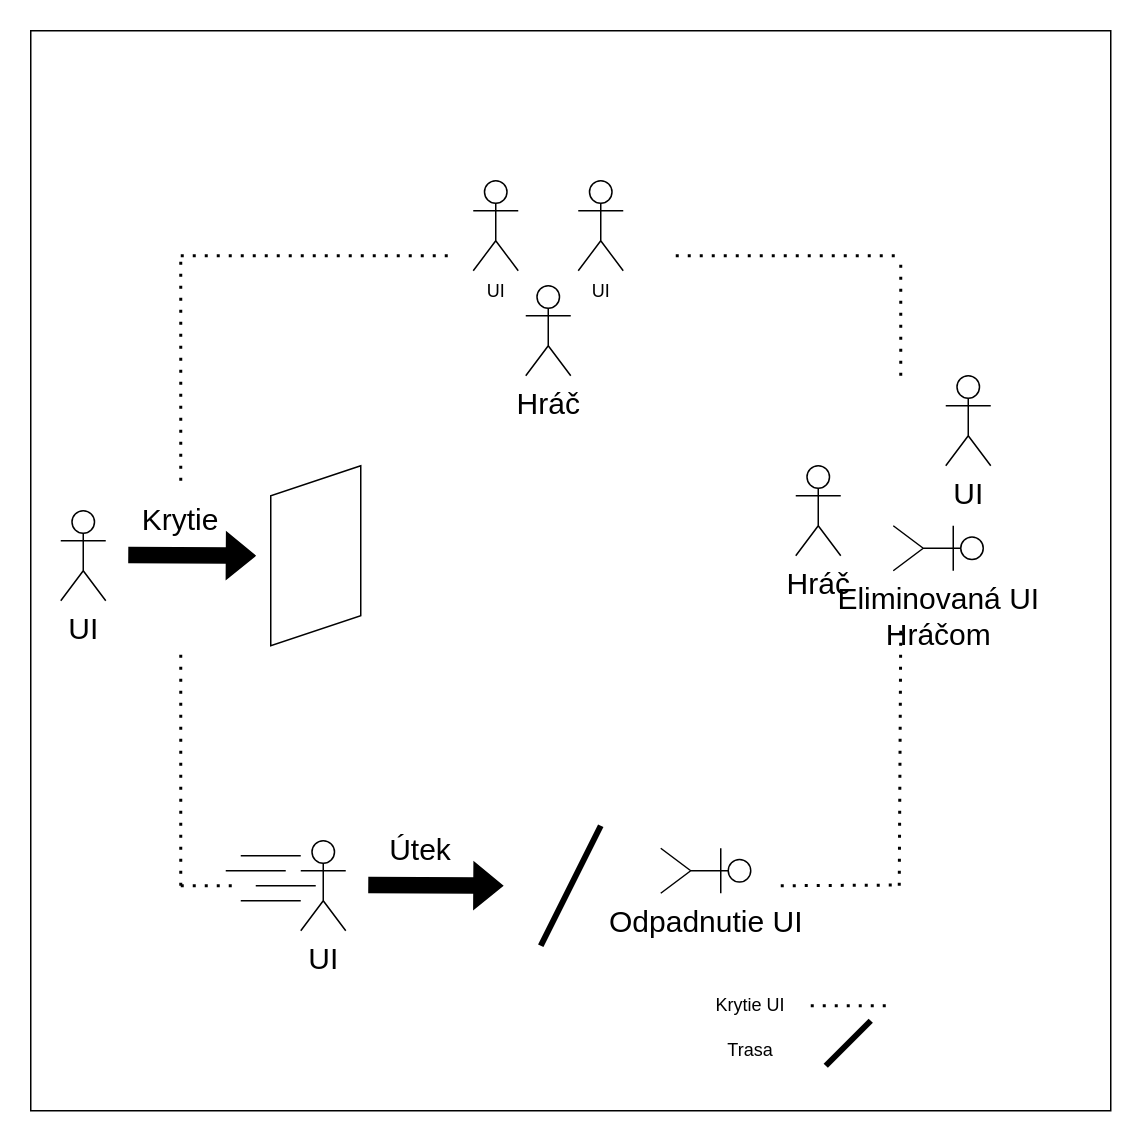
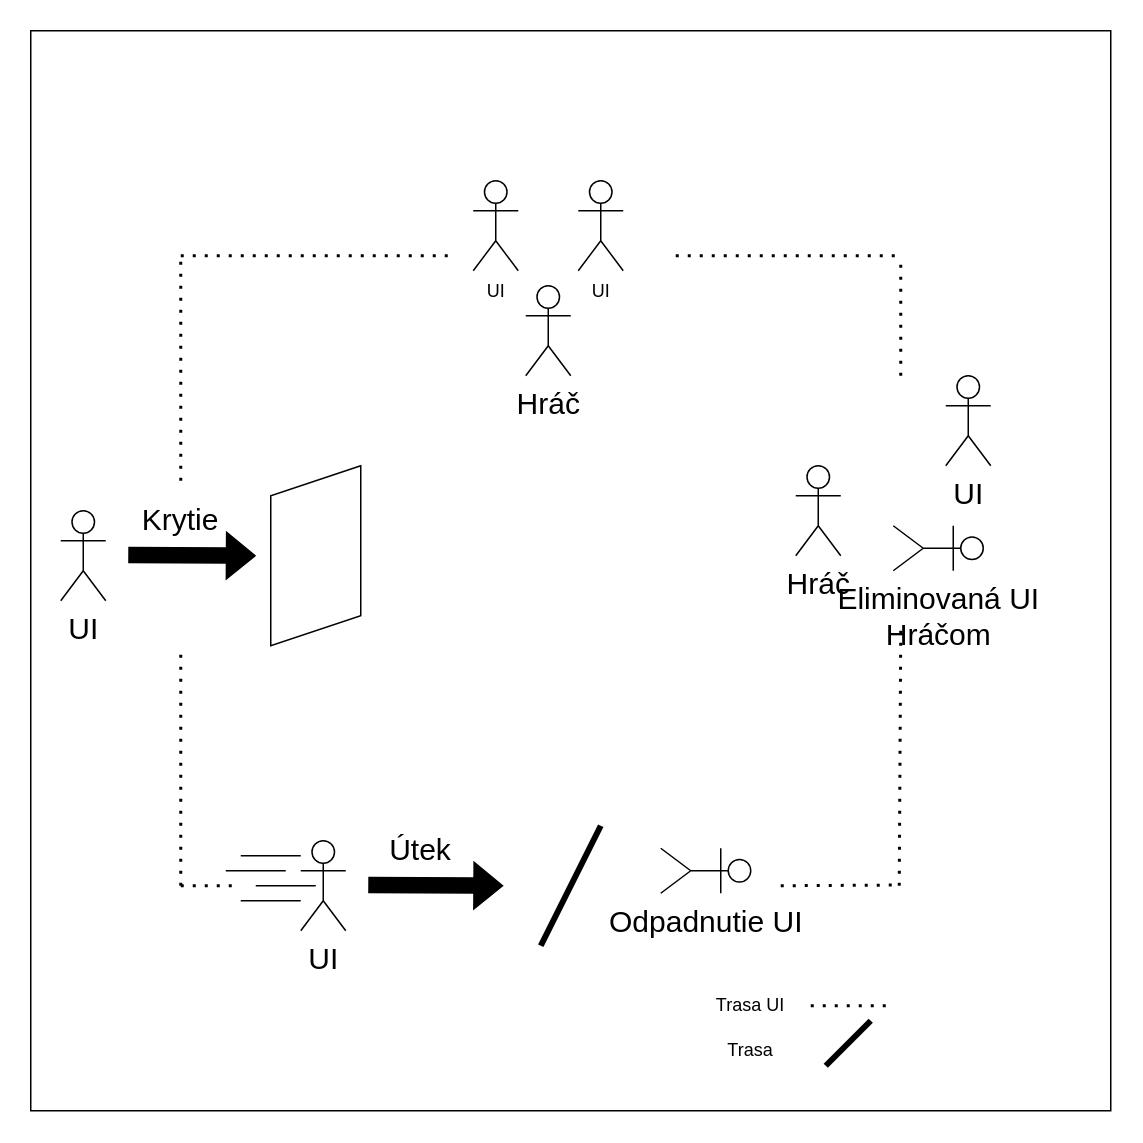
(751, 1006) -> (751, 1006)
